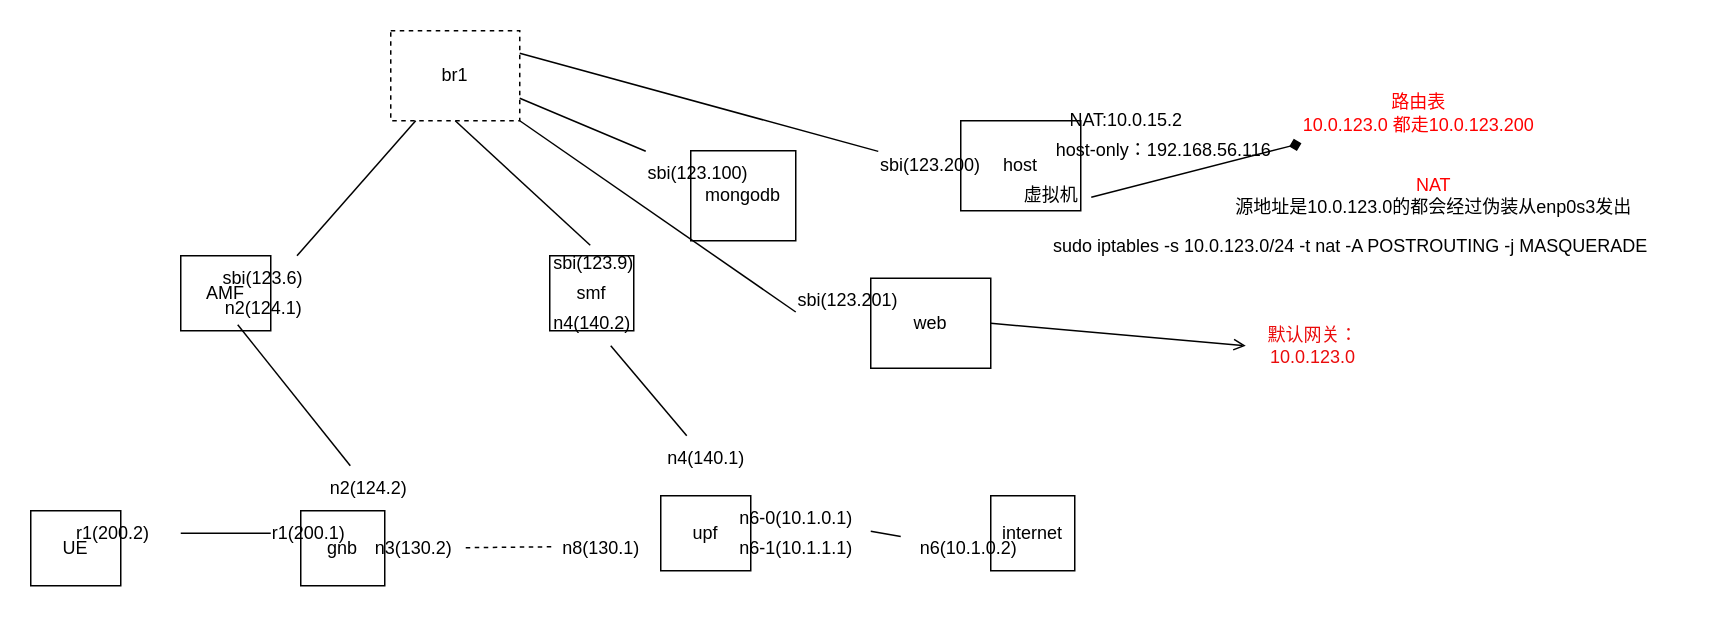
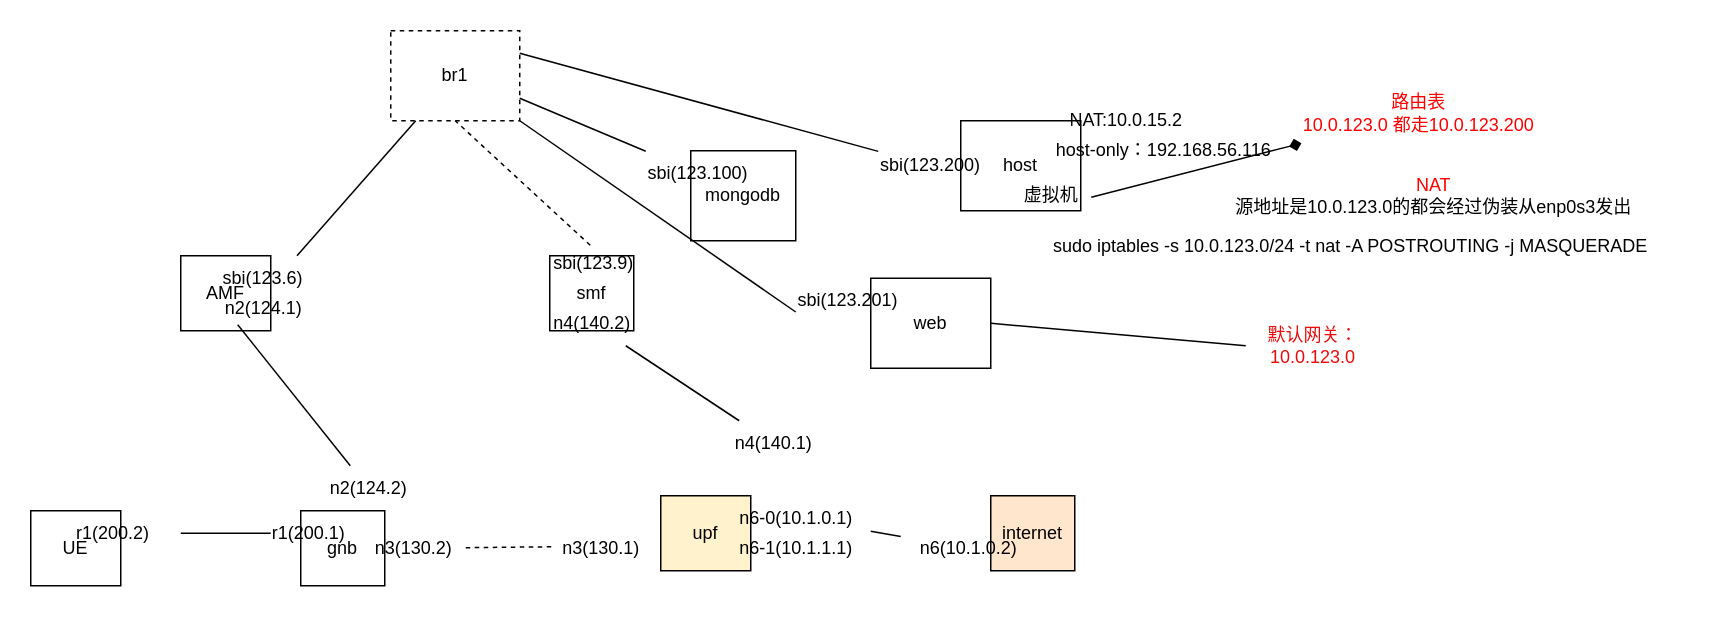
(522, 183) -> (522, 183)
(1238, 345) -> (1240, 345)
(706, 458) -> (773, 443)
(706, 533) -> (706, 533)
(1033, 533) -> (1033, 533)
(602, 548) -> (602, 548)
